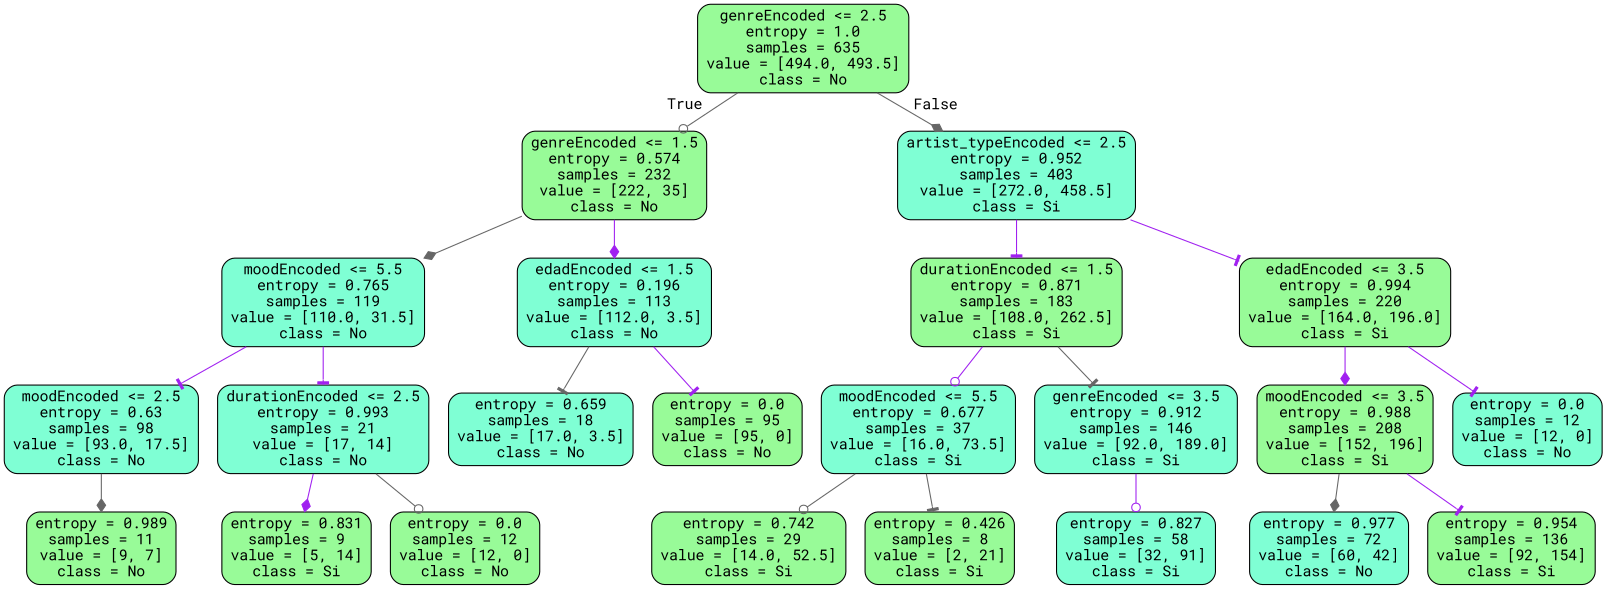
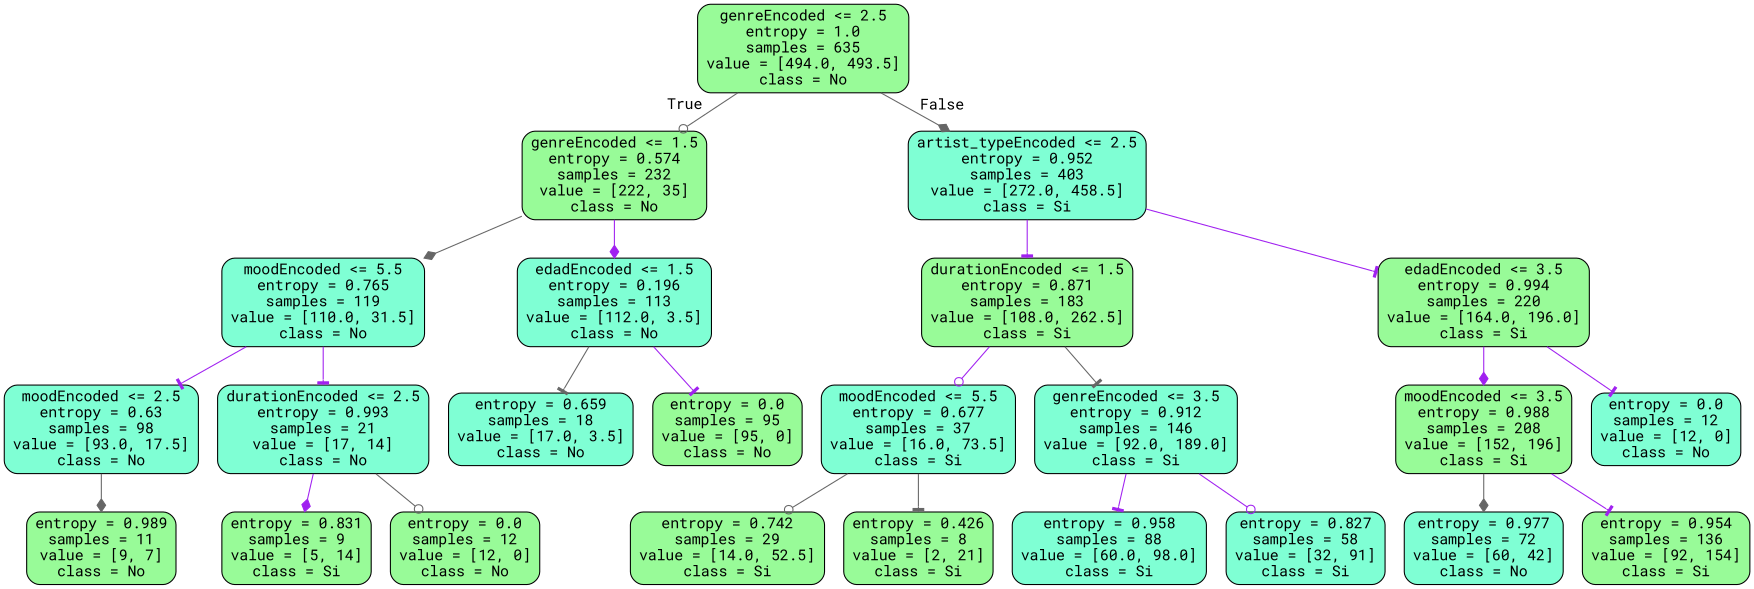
none -> (1109, 548)
